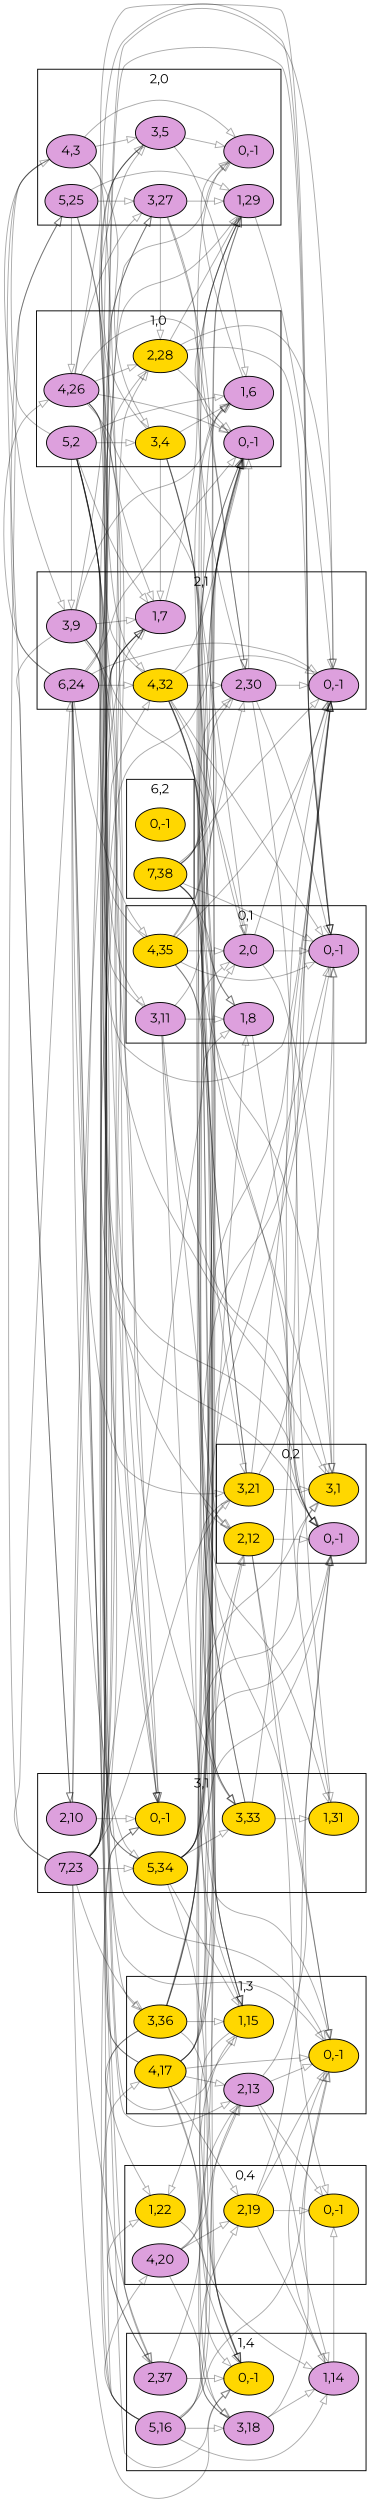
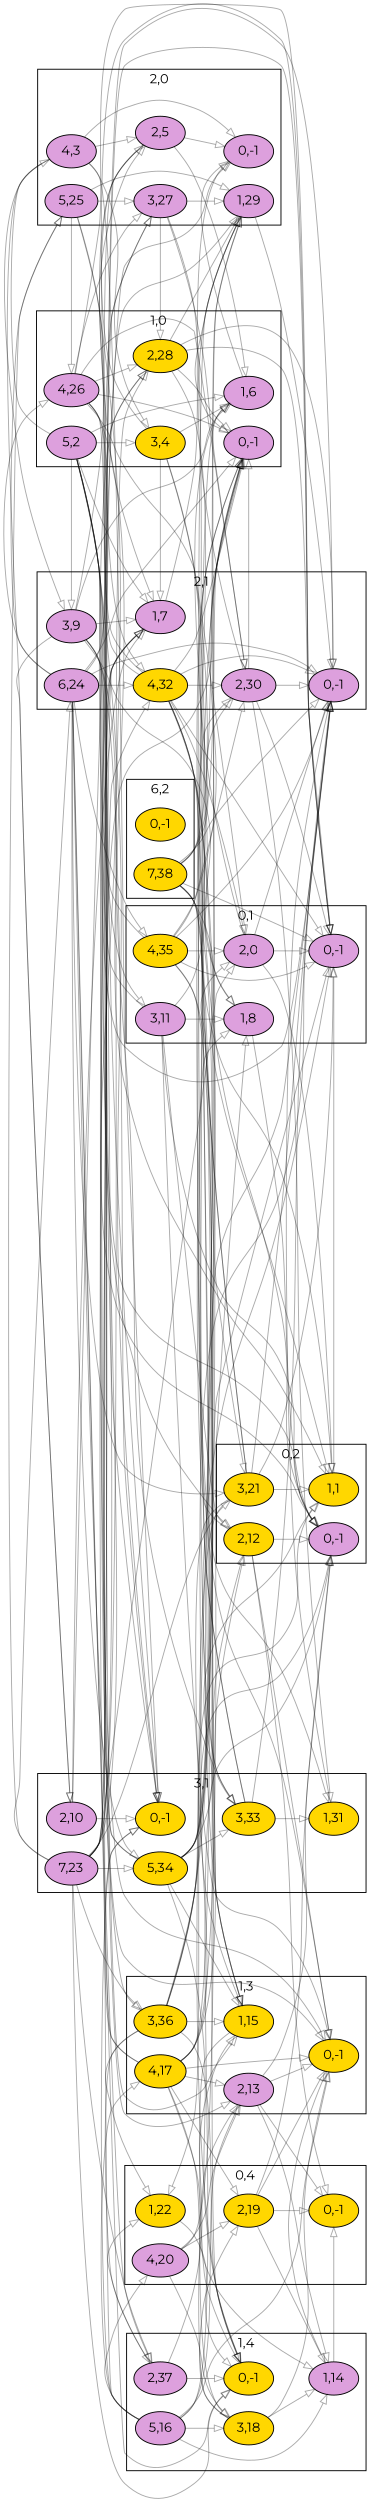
(160, 133) -> (160, 133)
none -> (105, 528)
(199, 729) -> (203, 684)
(334, 1489) -> (334, 1489)
(249, 2428) -> (249, 2428)
